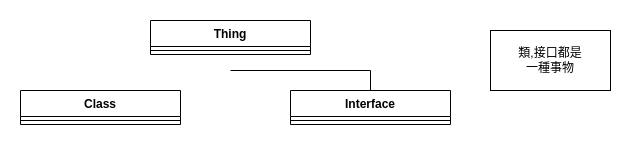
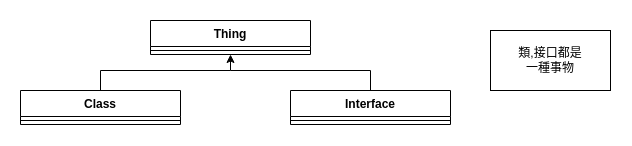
none -> (160, 71)
